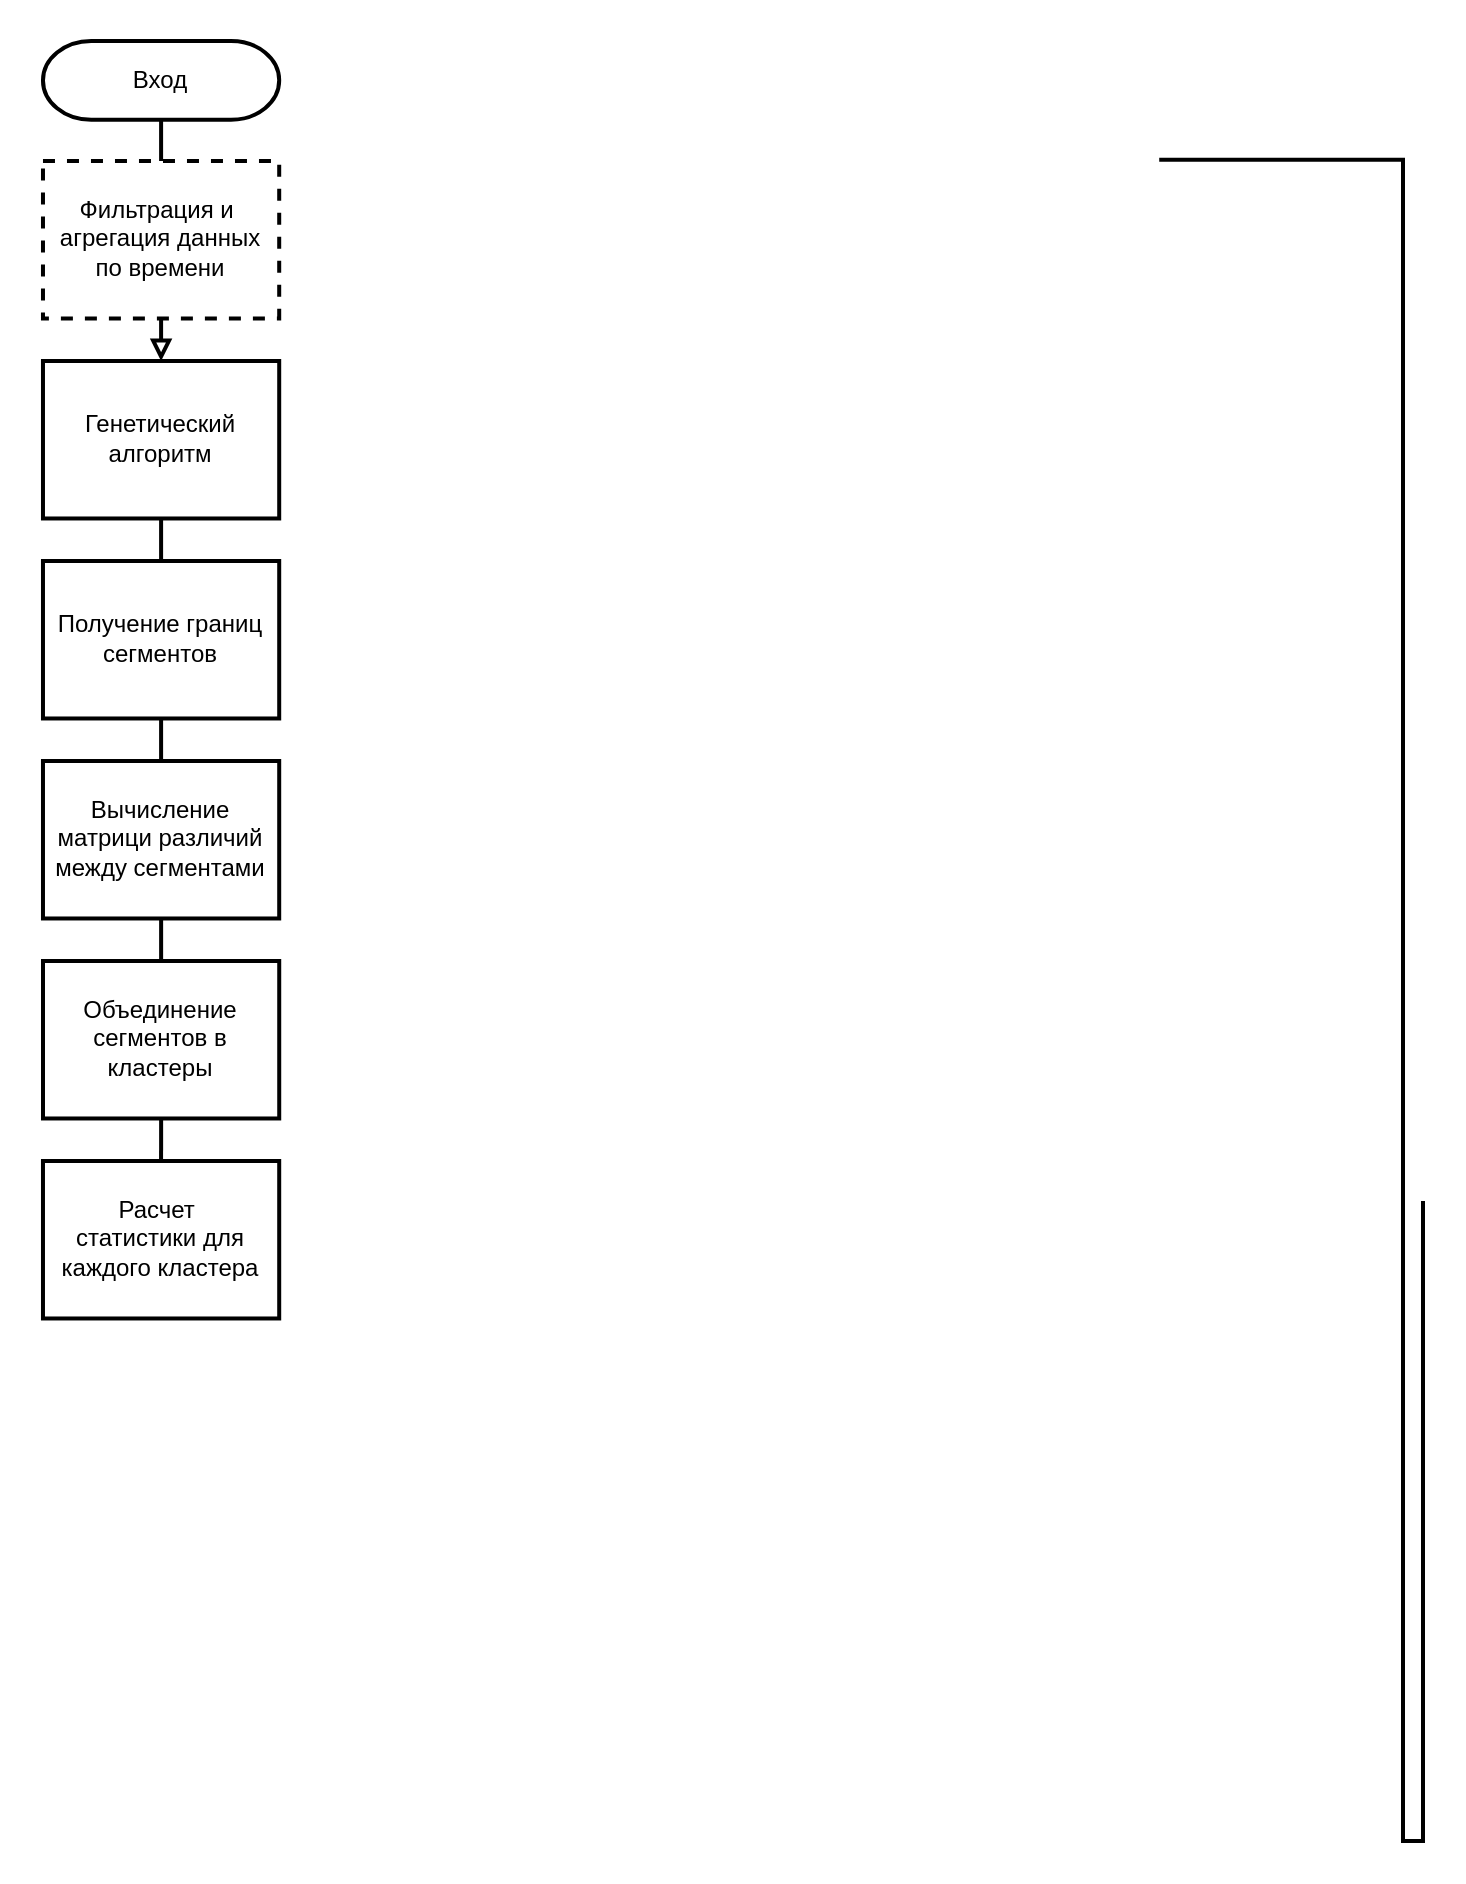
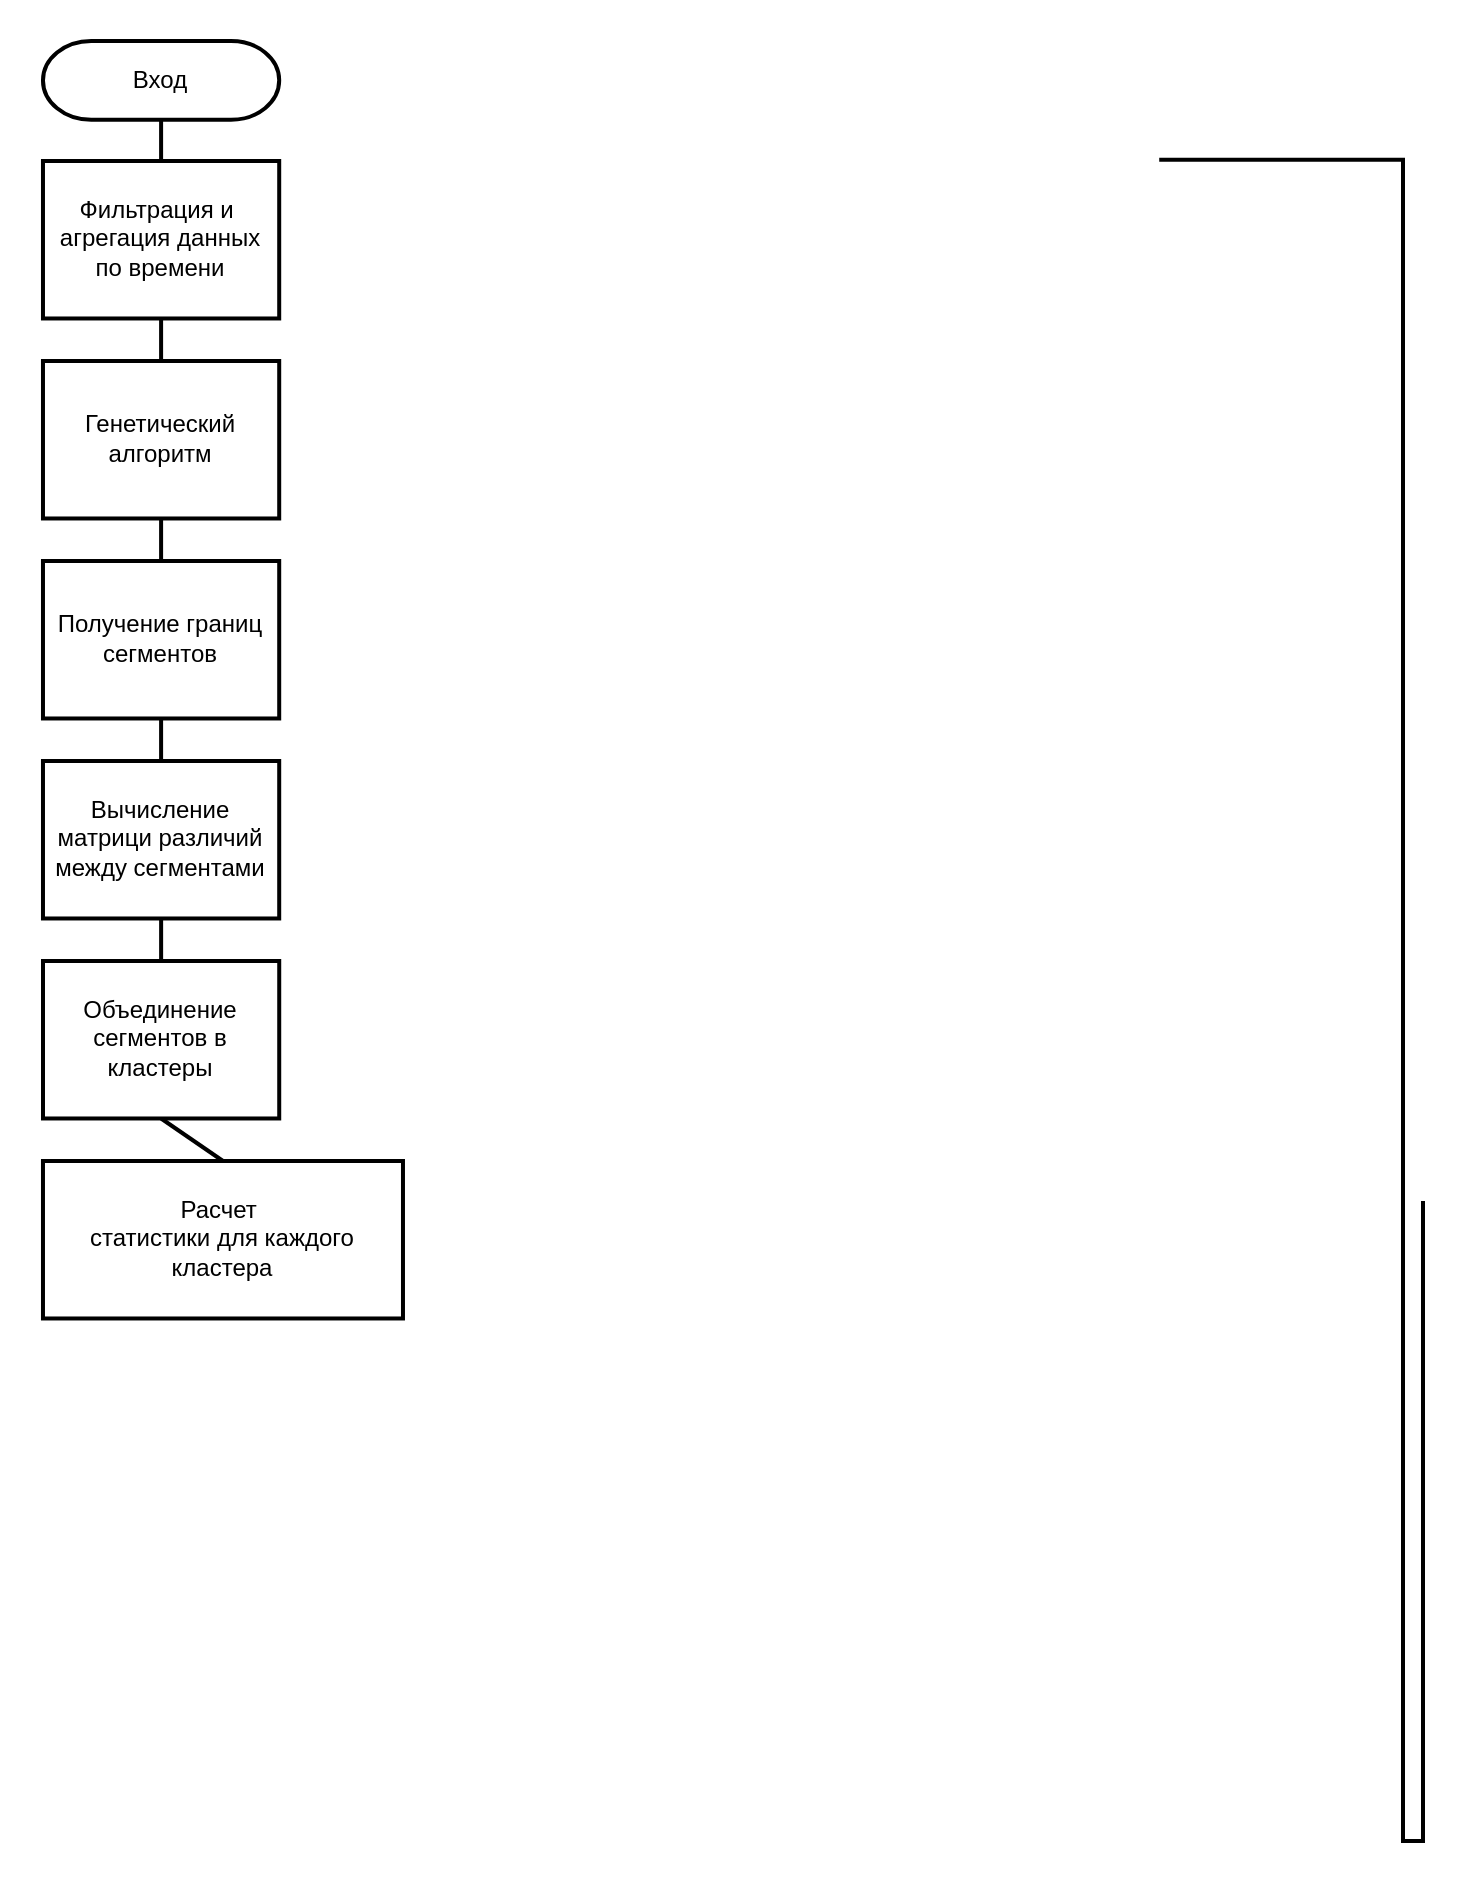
(161, 240) -> (161, 240)
(161, 339) -> (161, 348)
(161, 1240) -> (223, 1240)
